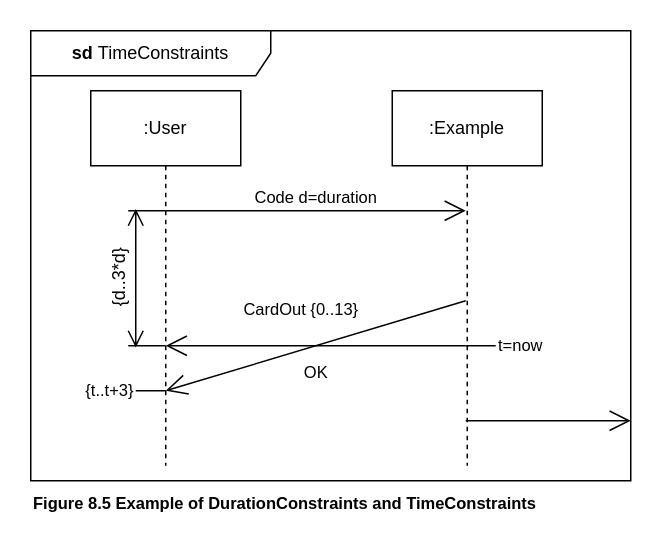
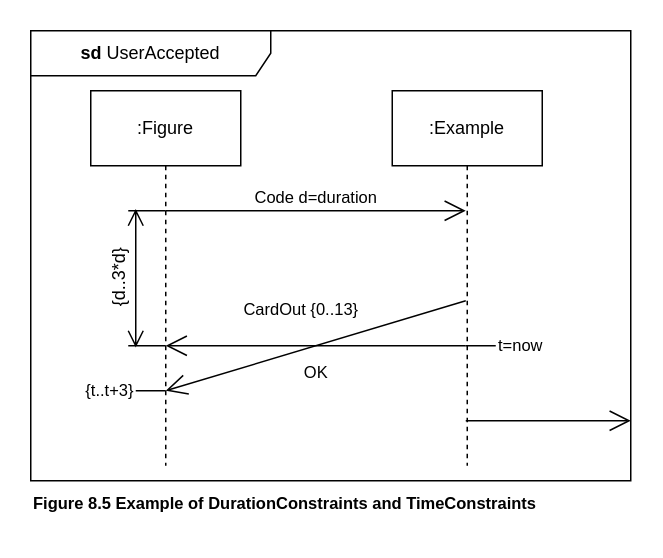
(151, 53) -> (151, 53)
(166, 128) -> (166, 128)
